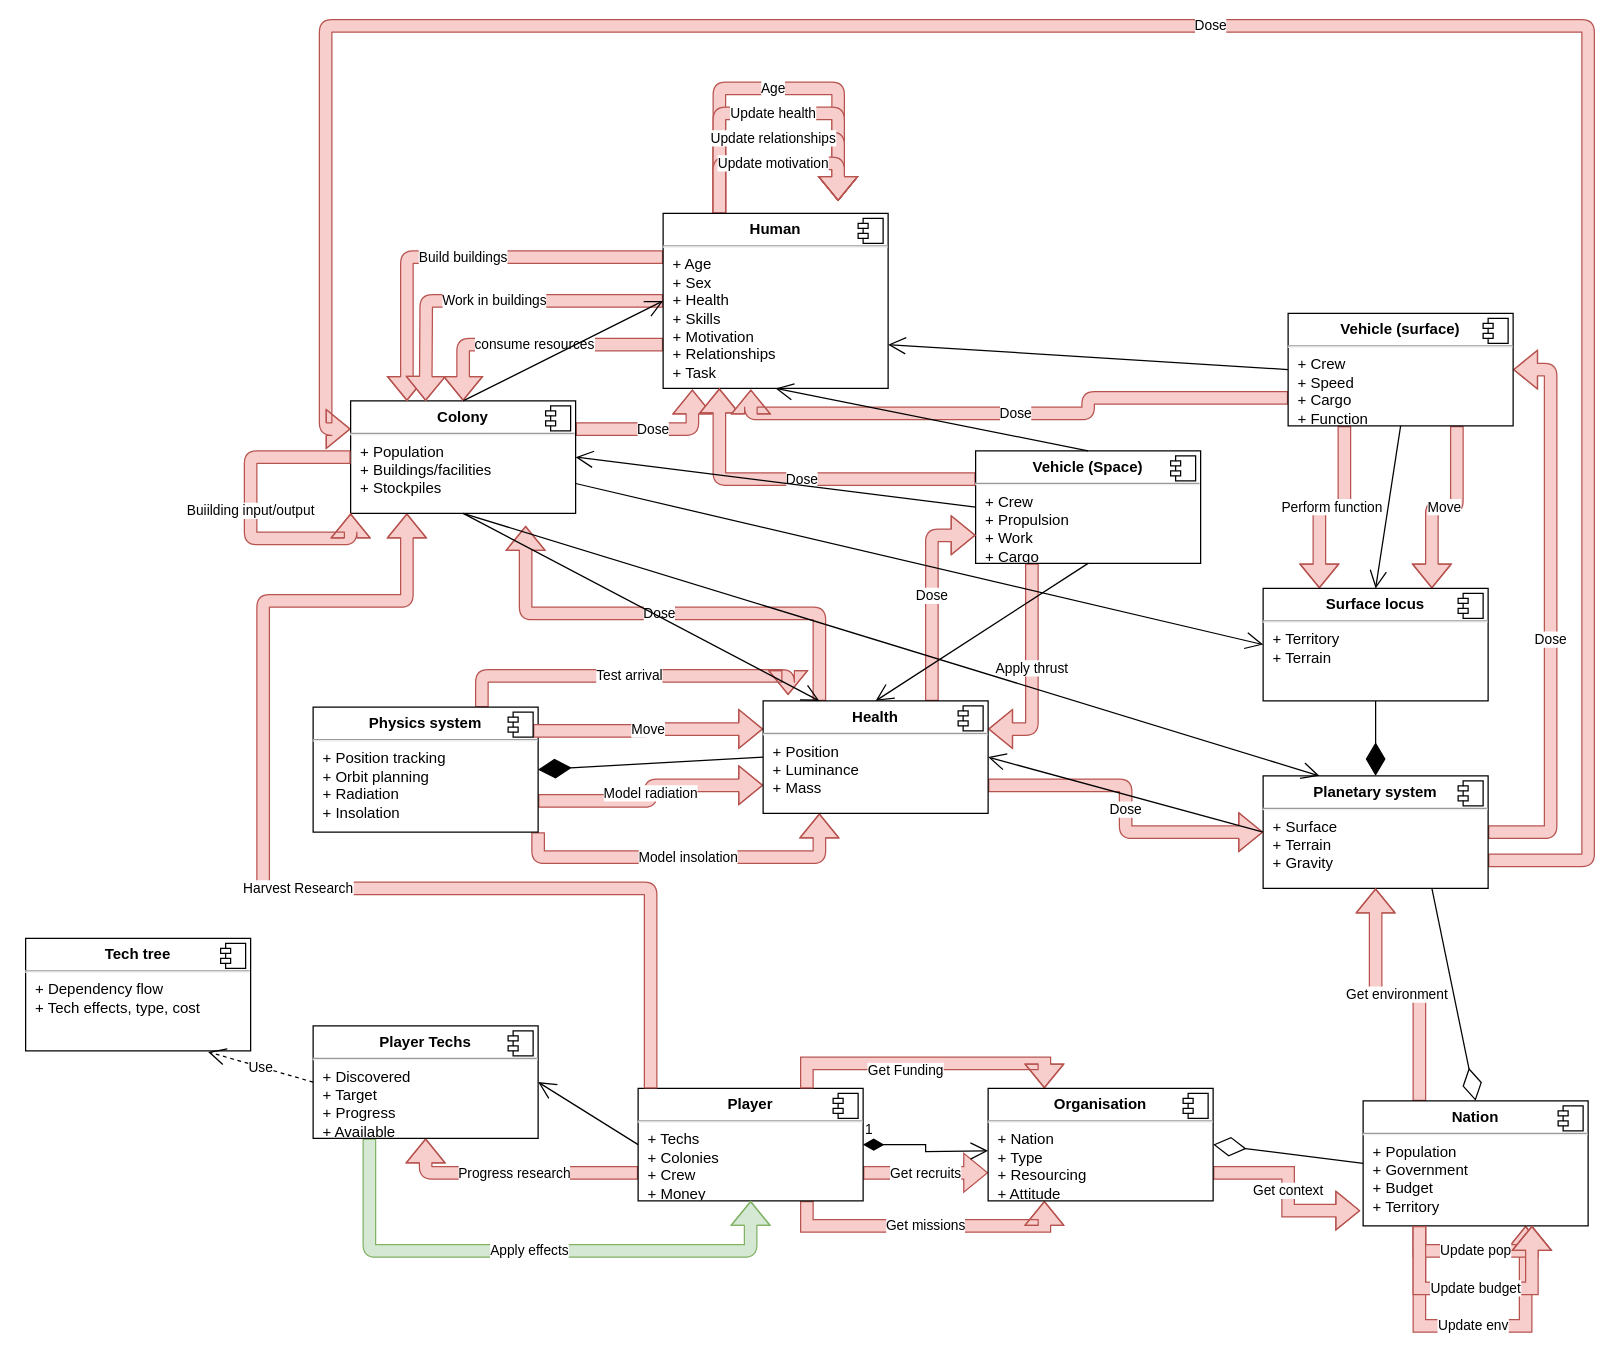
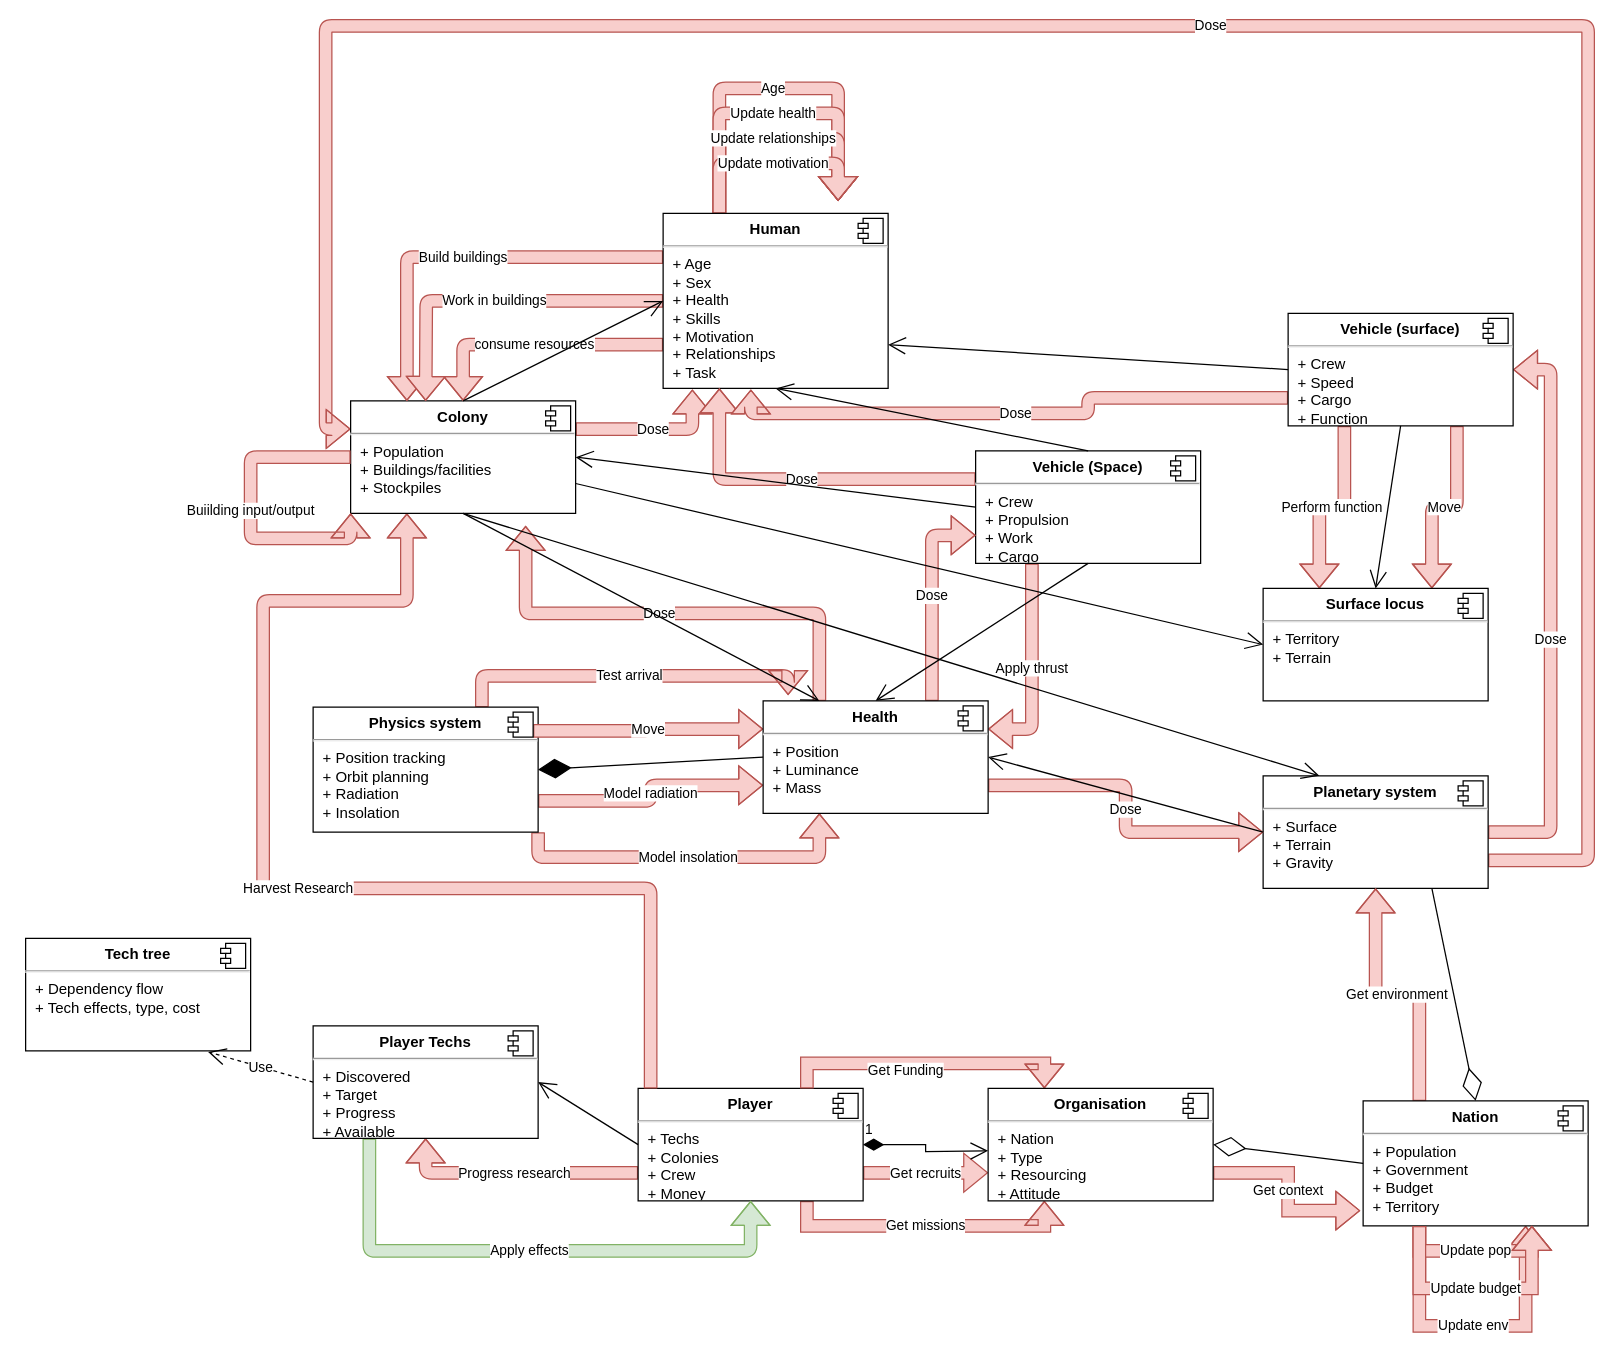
(1376, 722) -> none
